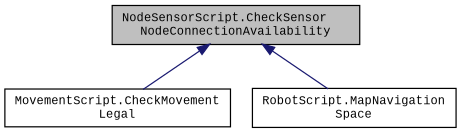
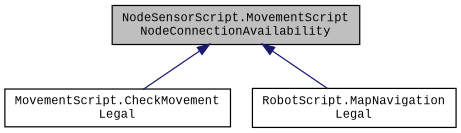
(236, 25) -> (236, 25)
(354, 108) -> (354, 108)
